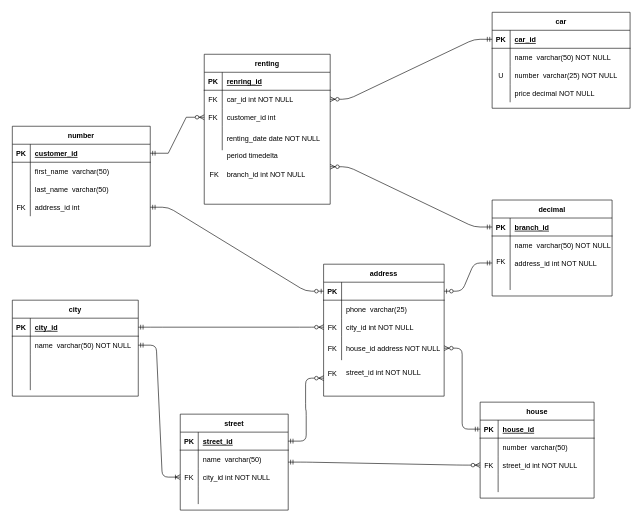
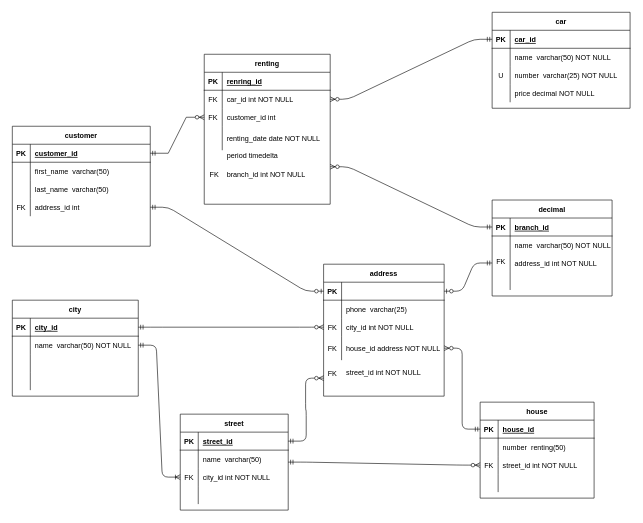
(81, 136) -> (81, 136)
(541, 448) -> (540, 448)
